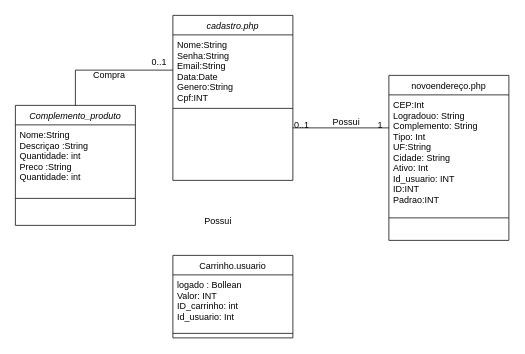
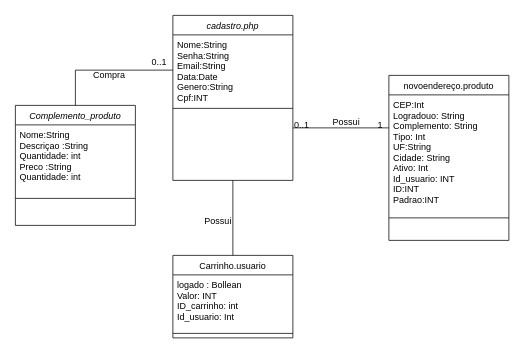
(449, 86) -> (449, 86)
none -> (233, 219)
